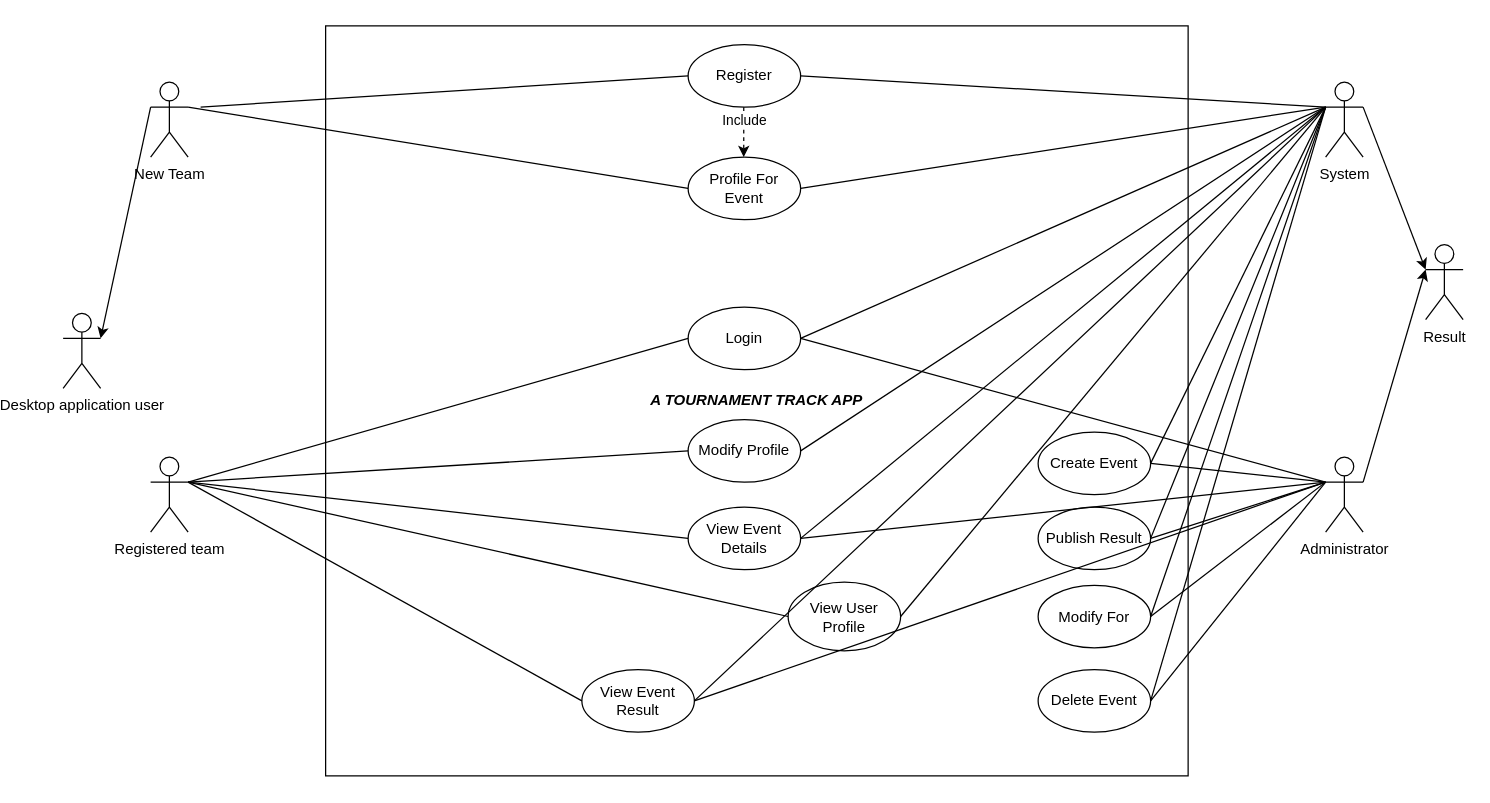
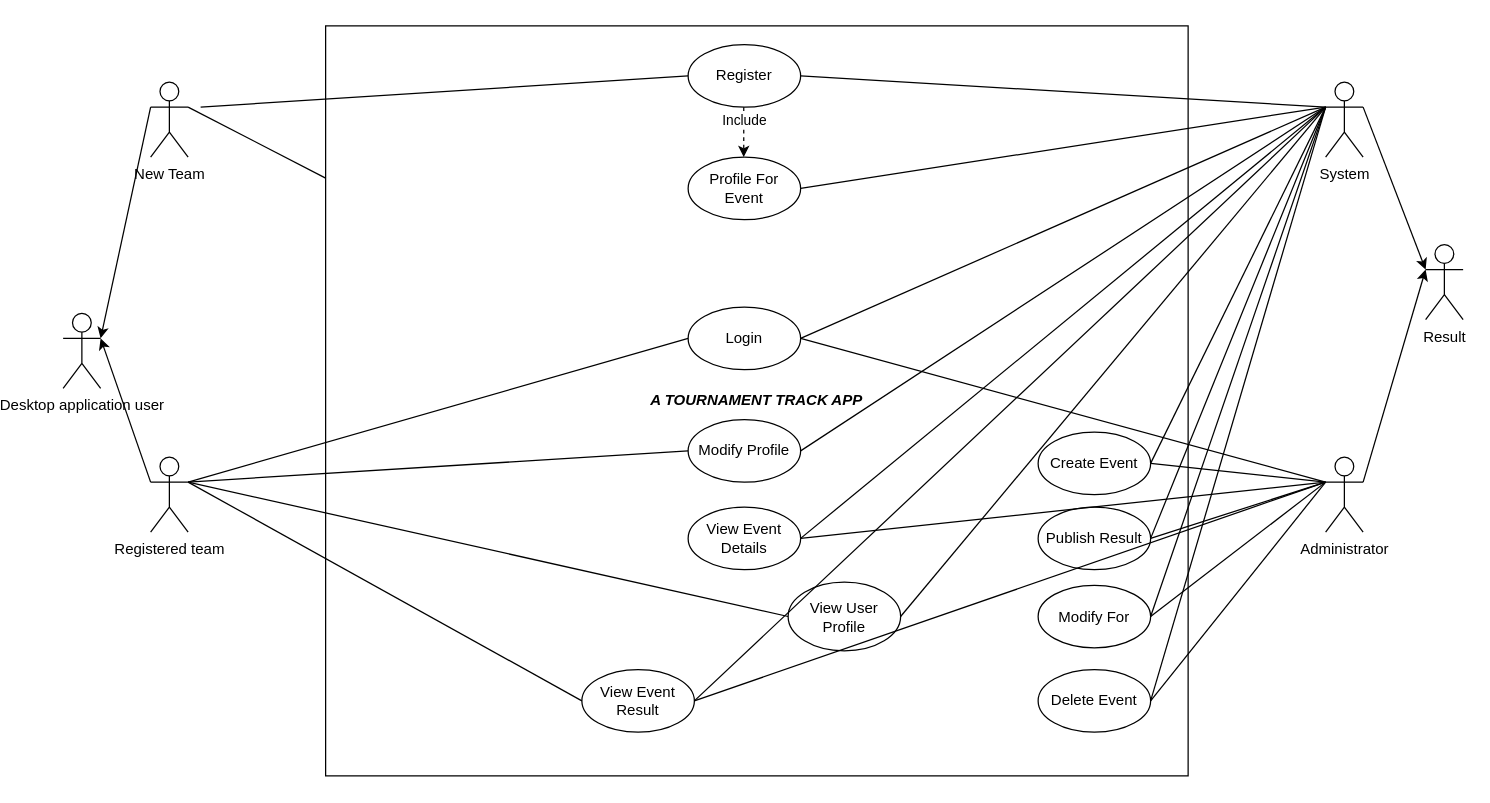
(439, 148) -> (258, 143)
none -> (126, 412)
(445, 511) -> none
